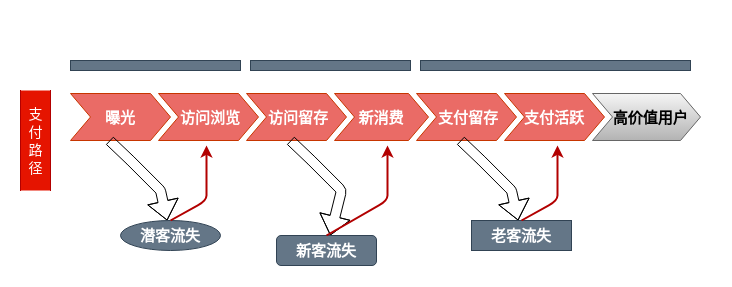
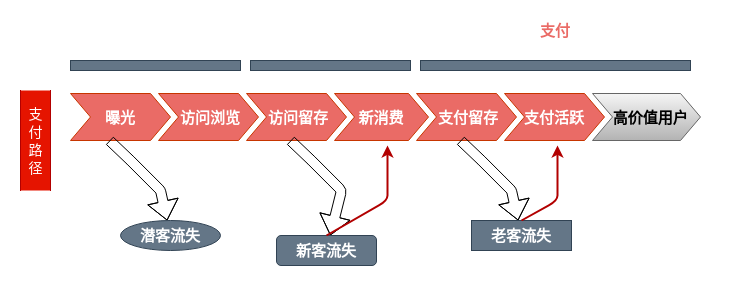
none -> (556, 31)
(206, 197) -> none
